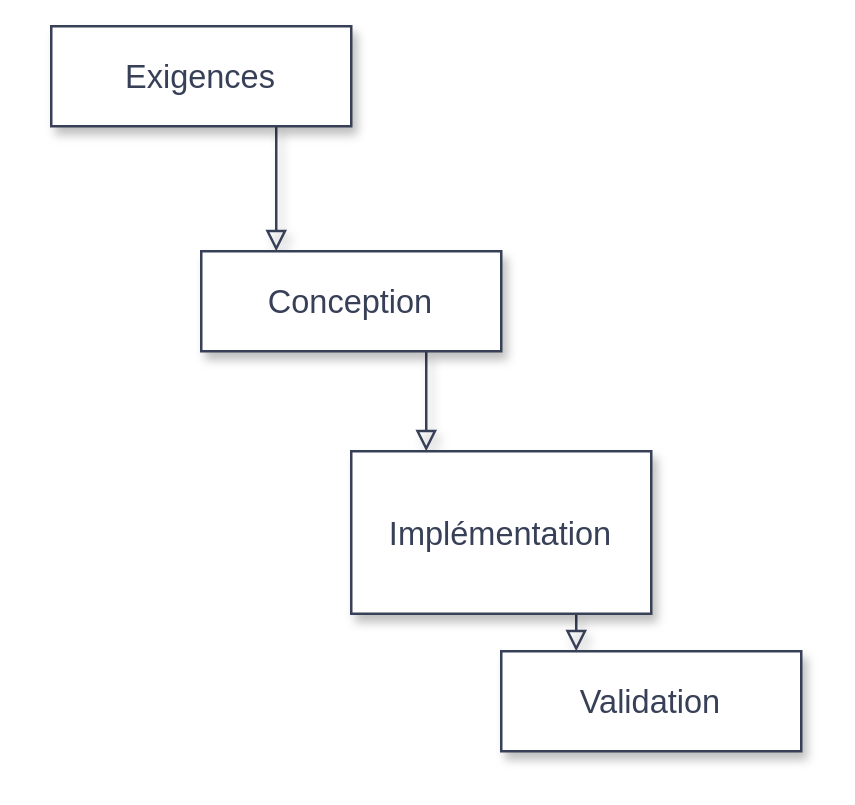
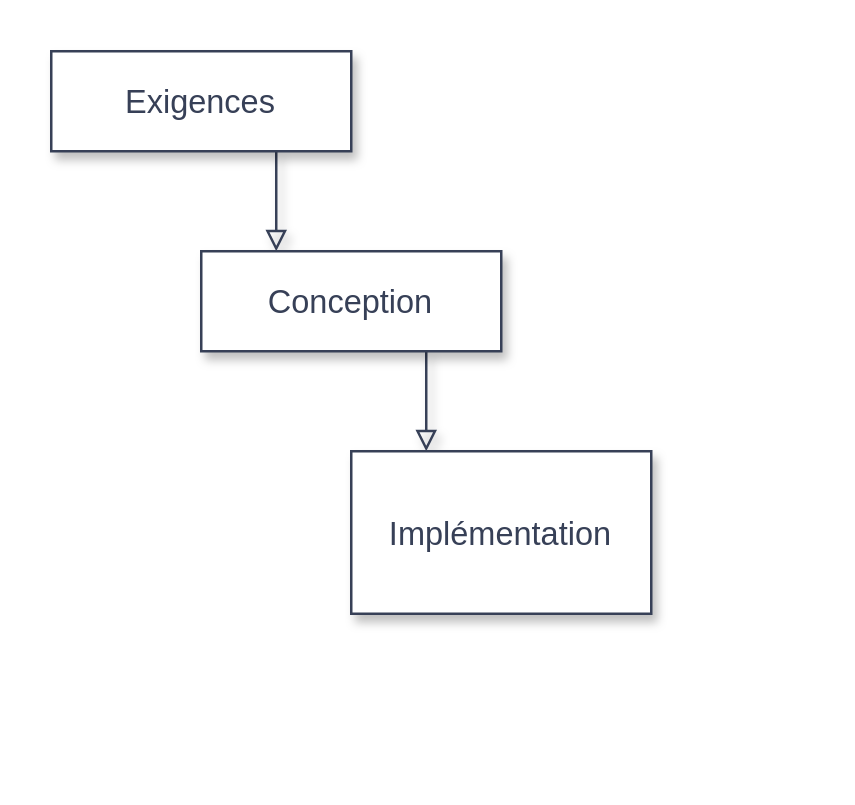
(201, 76) -> (201, 101)
(576, 622) -> none
(651, 701) -> none
